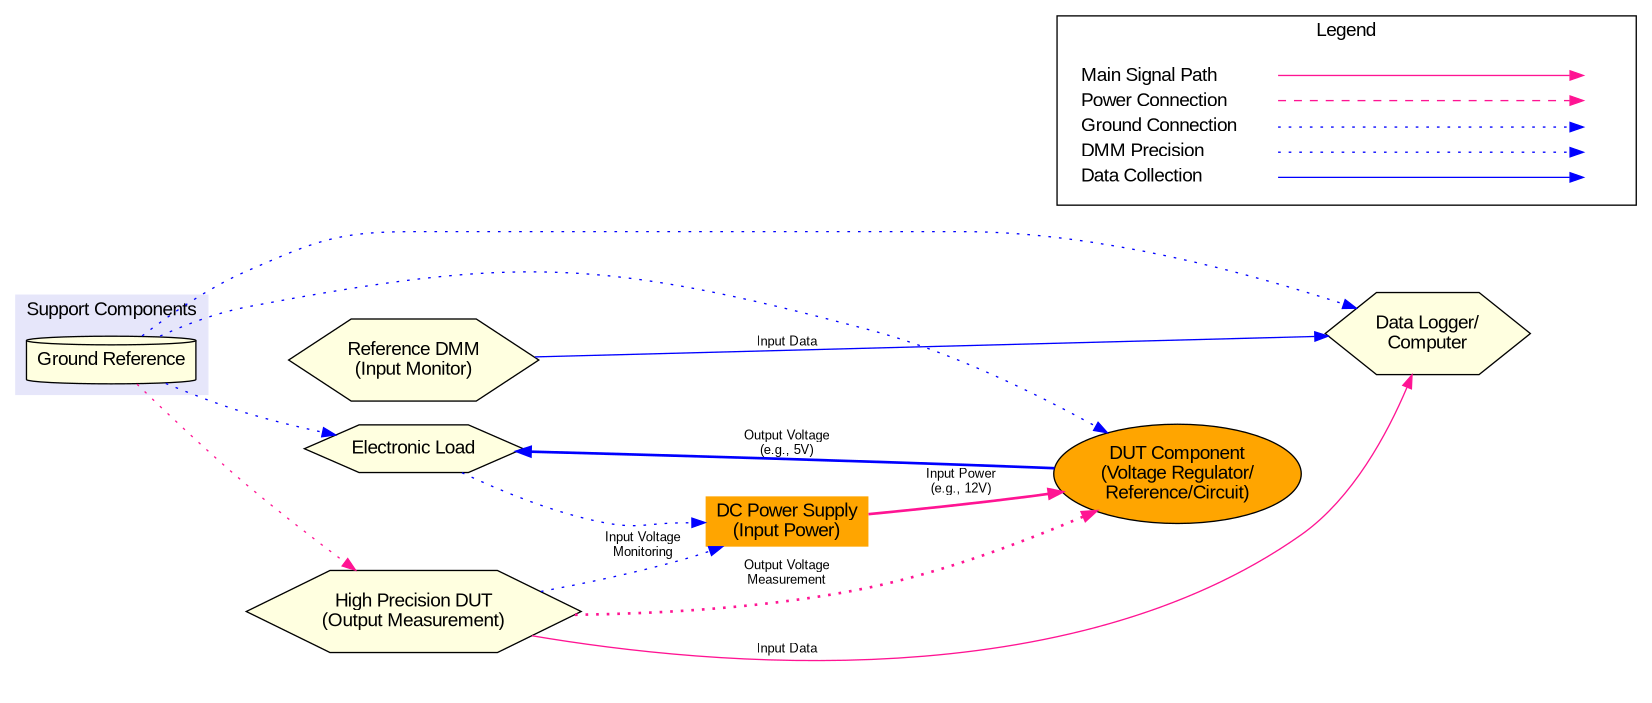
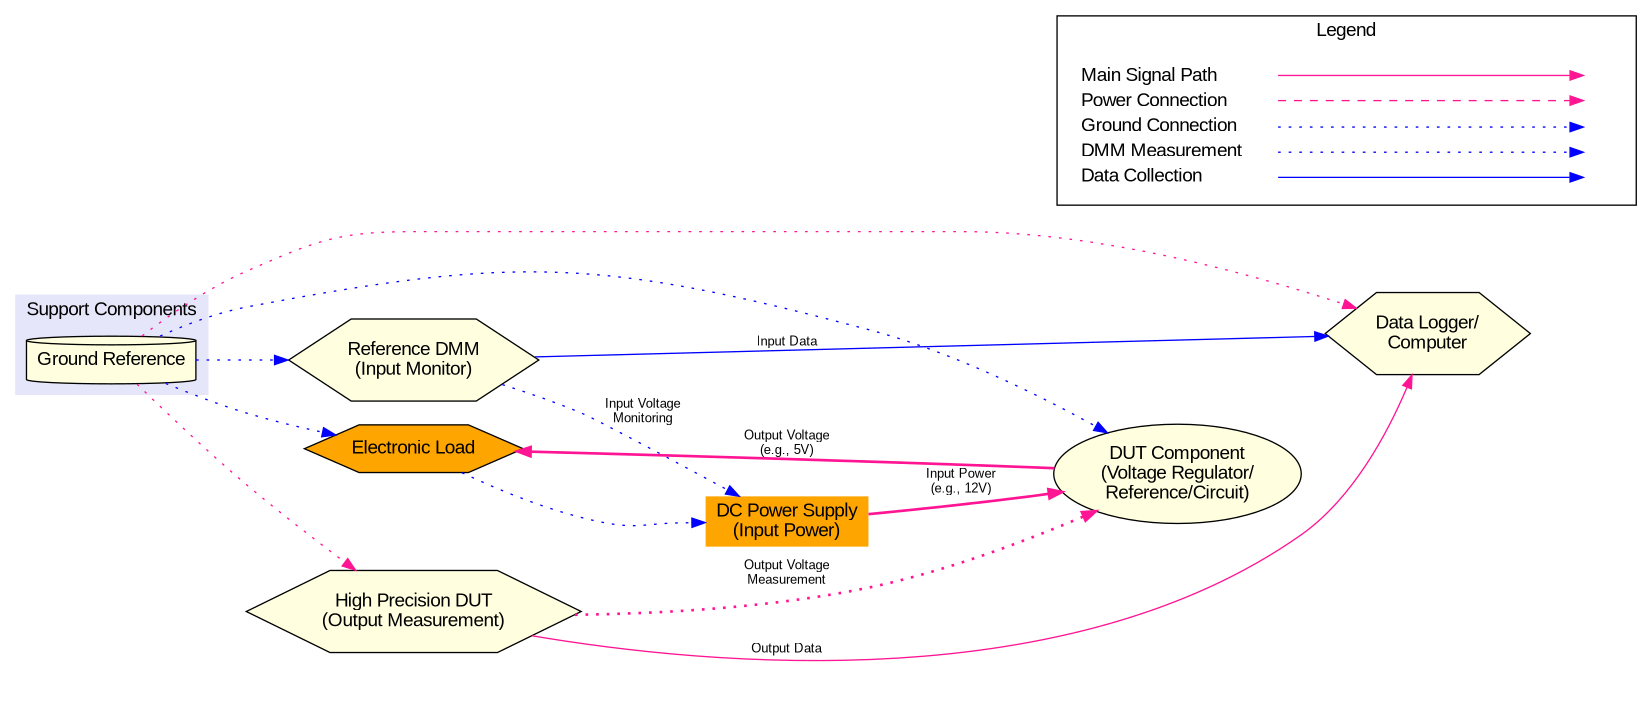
(1143, 151) -> (1162, 151)
(734, 232) -> (734, 232)
none -> (235, 360)
(414, 449) -> (414, 449)
(793, 459) -> (793, 459)
(1177, 474) -> (1177, 474)
(626, 574) -> (618, 431)
(787, 649) -> (787, 649)
